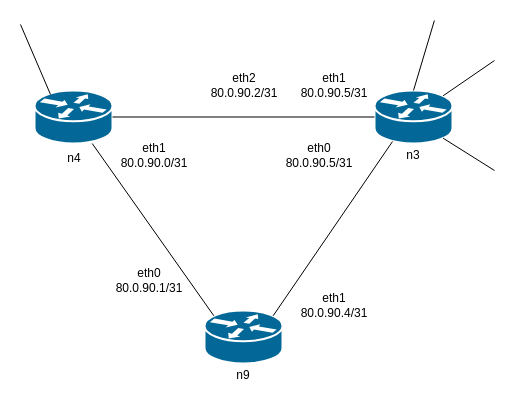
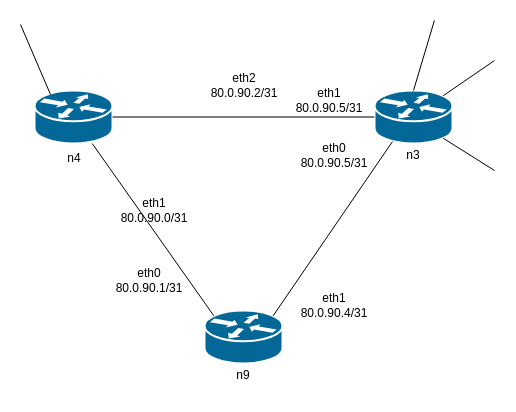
(335, 86) -> (330, 101)
(155, 156) -> (155, 211)
(320, 156) -> (335, 156)
